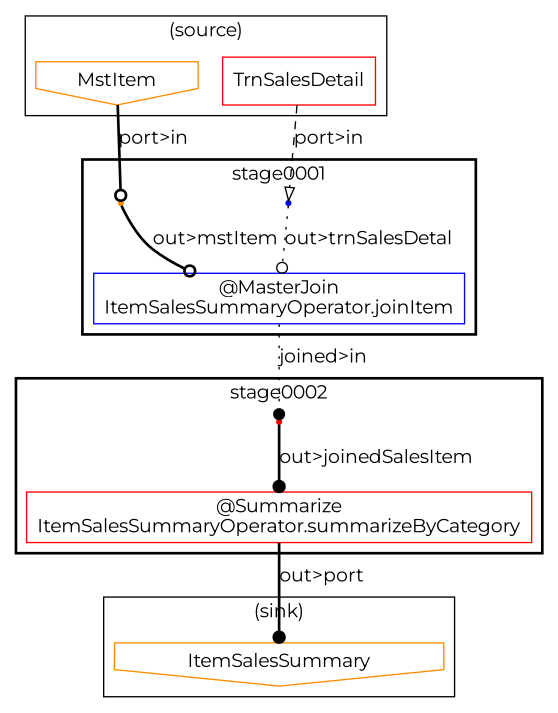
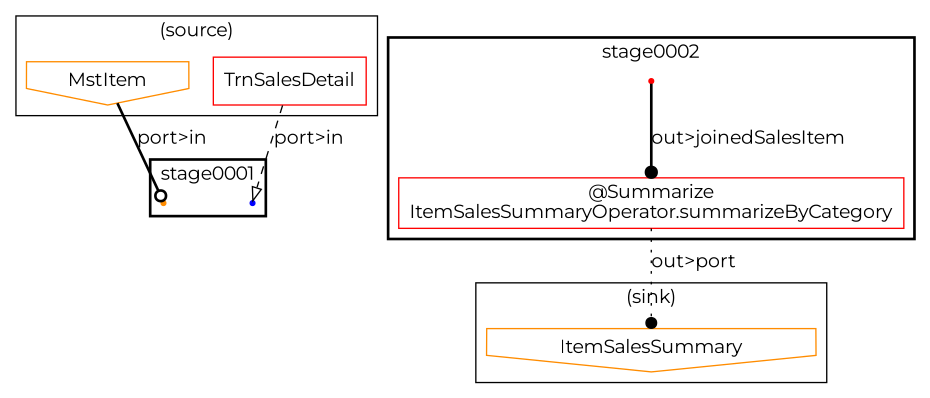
(279, 299) -> none
(279, 587) -> (651, 273)
